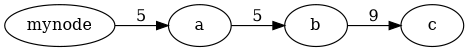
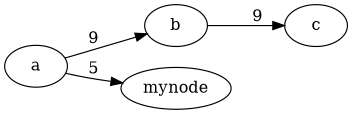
(258, 17) -> (94, 39)
(136, 26) -> (88, 78)
